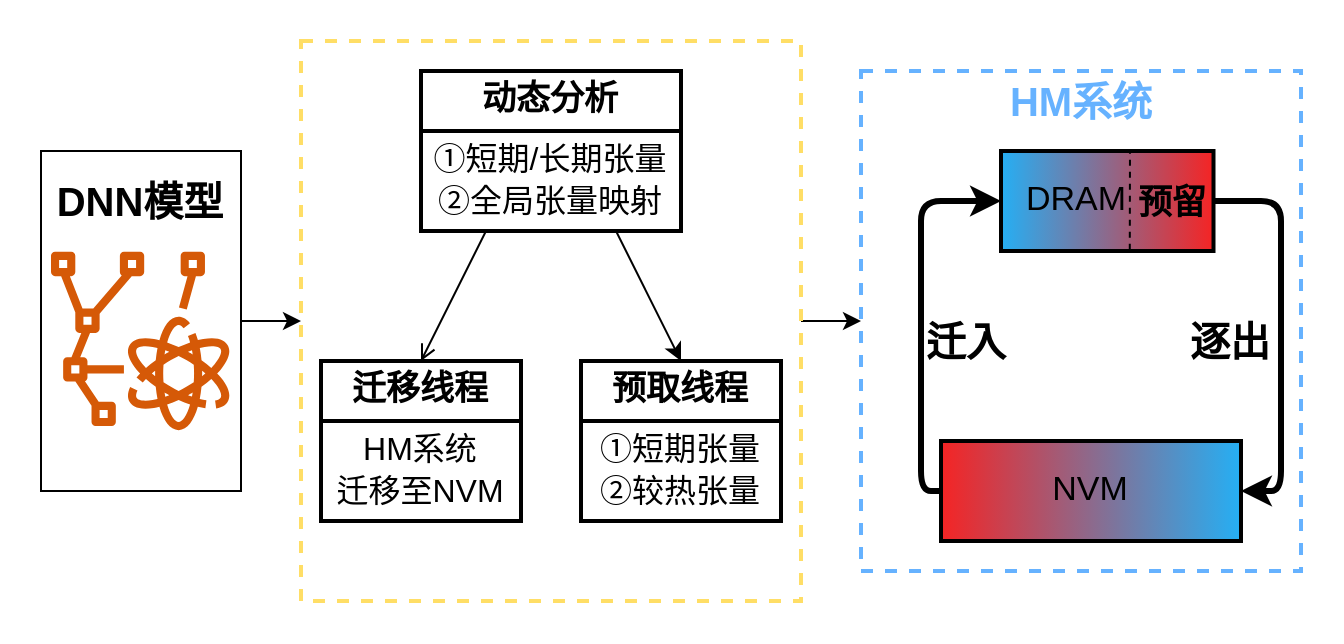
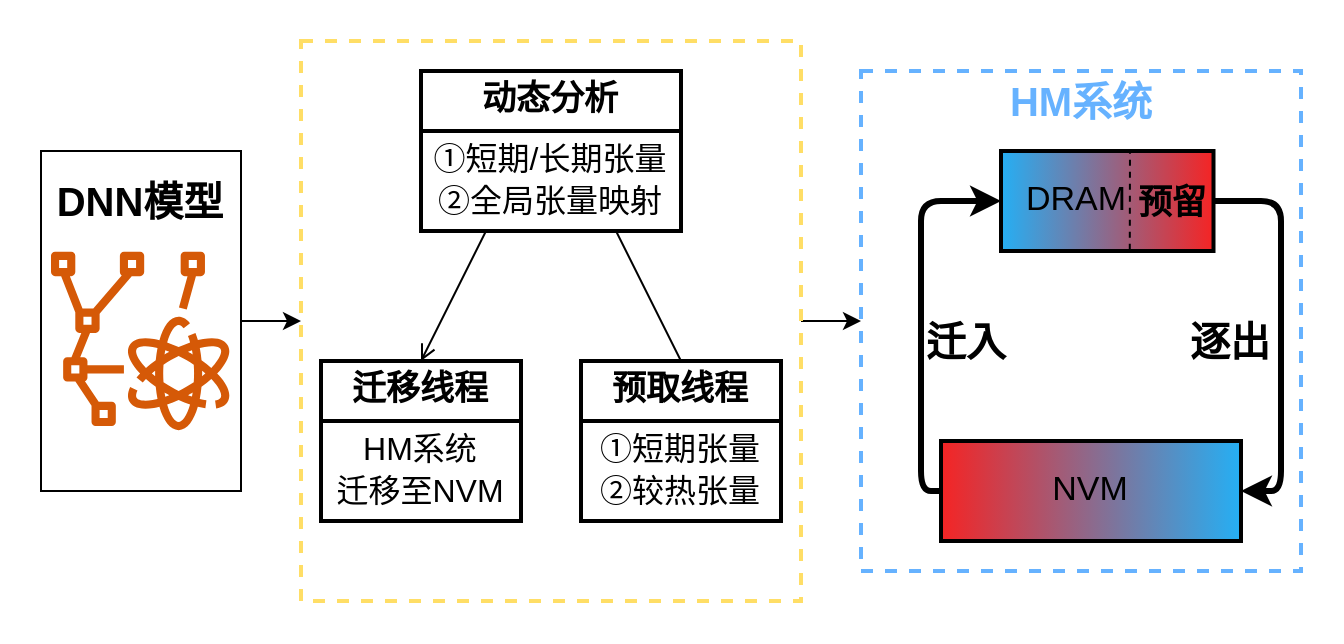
(674, 348) -> (677, 352)
